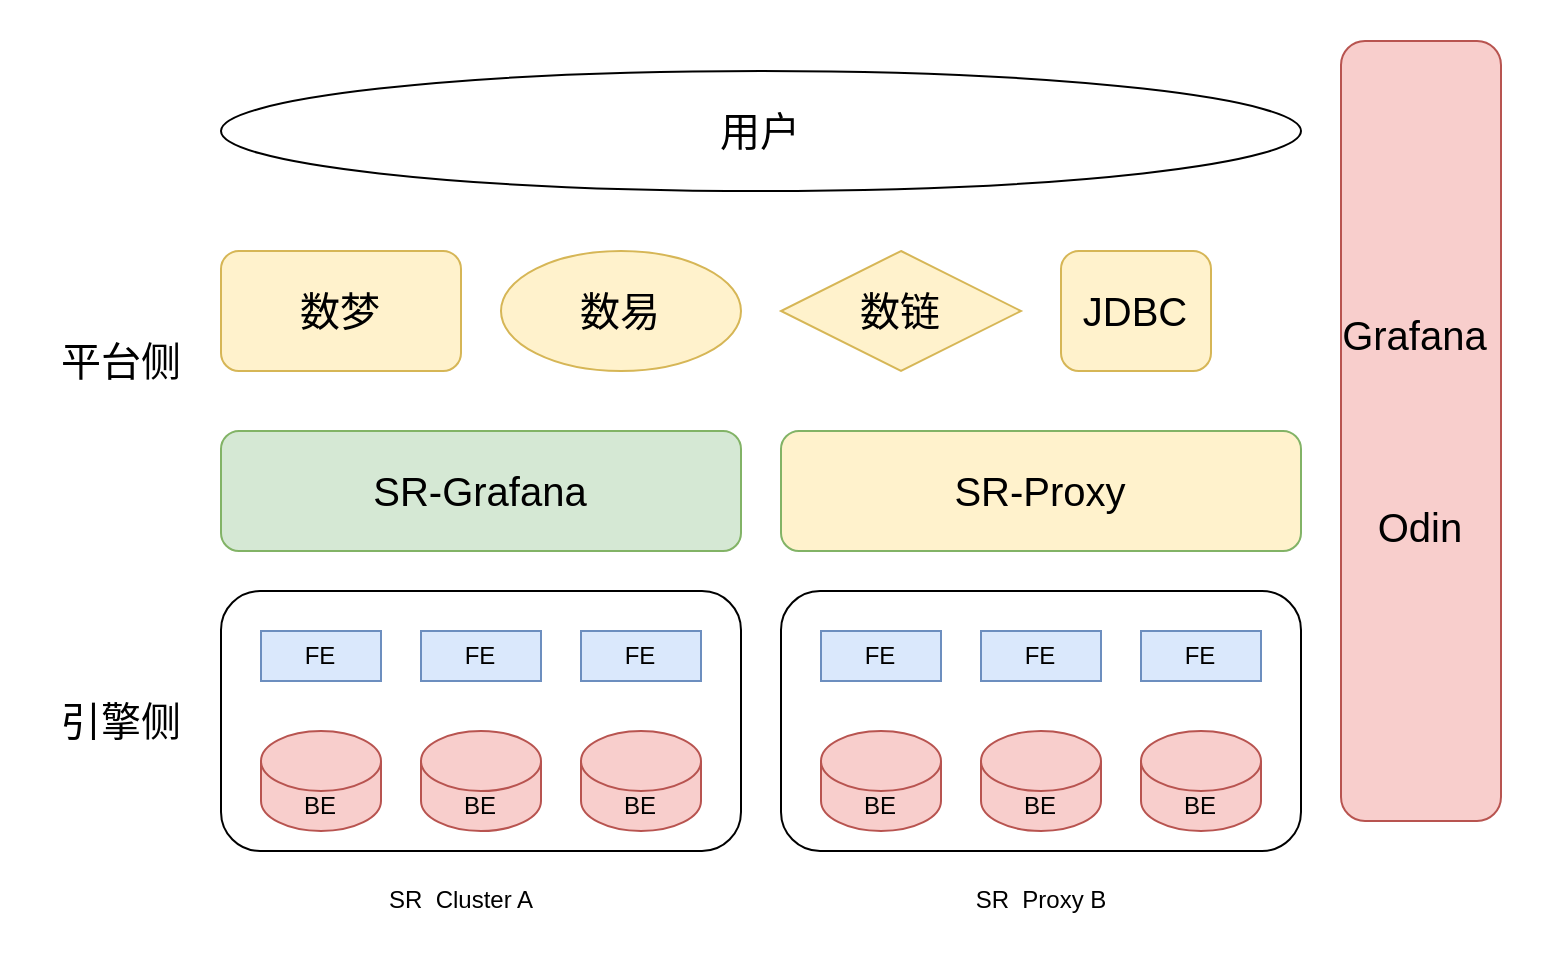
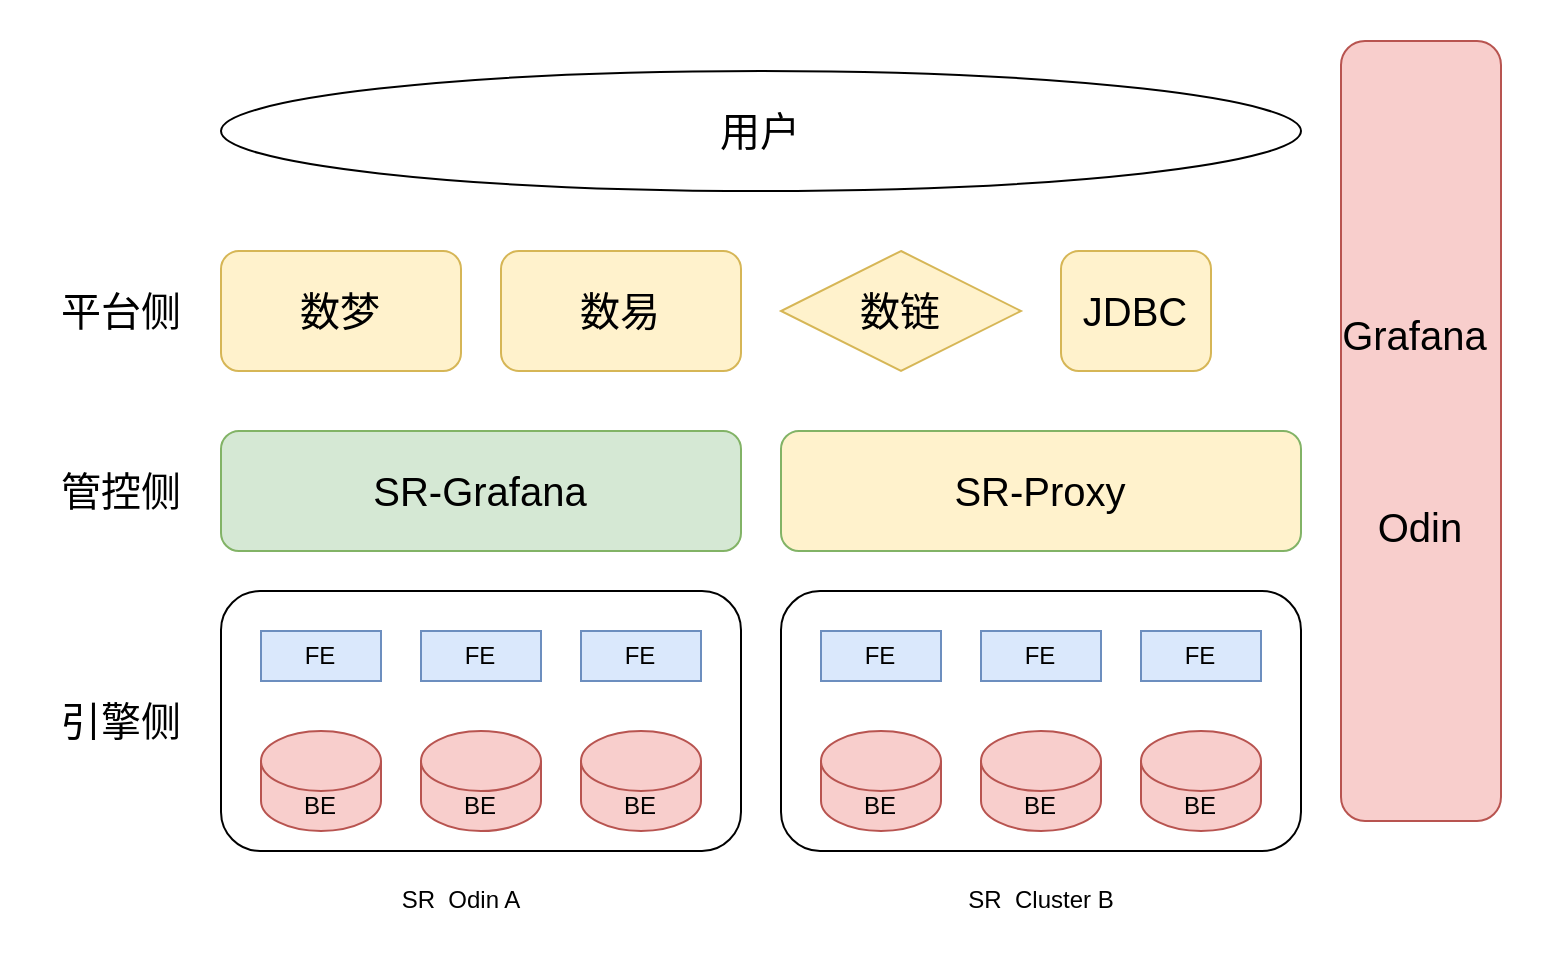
(621, 311) -> (621, 311)
(121, 361) -> (121, 311)
none -> (121, 491)
(462, 901) -> (462, 901)
(1042, 901) -> (1042, 901)
